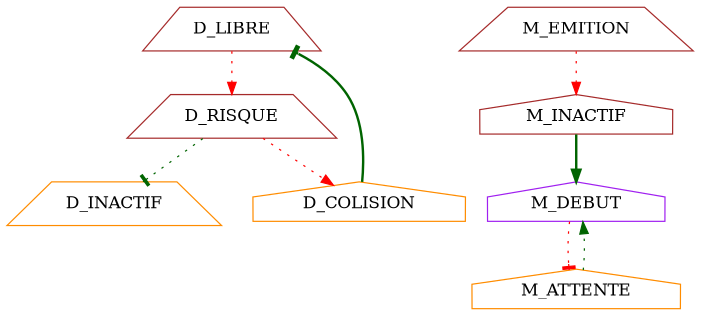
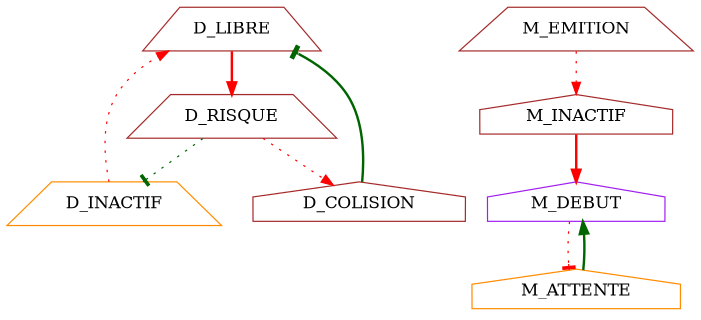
(232, 67) -> (232, 67)
none -> (110, 110)
(576, 152) -> (576, 152)
(359, 204) -> (359, 204)
(584, 252) -> (584, 252)
